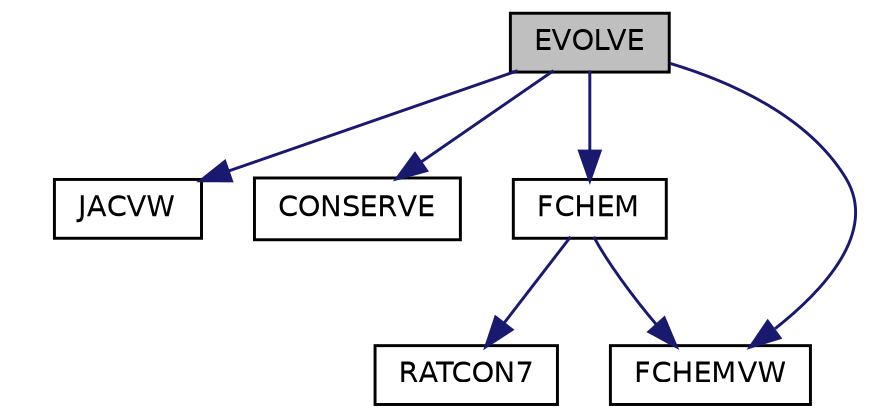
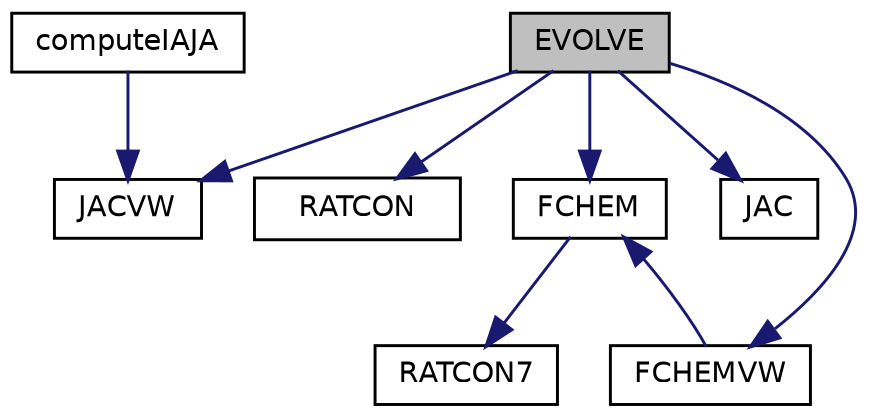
none -> (128, 43)
(357, 209) -> (357, 209)
none -> (769, 209)
(623, 282) -> (677, 301)
